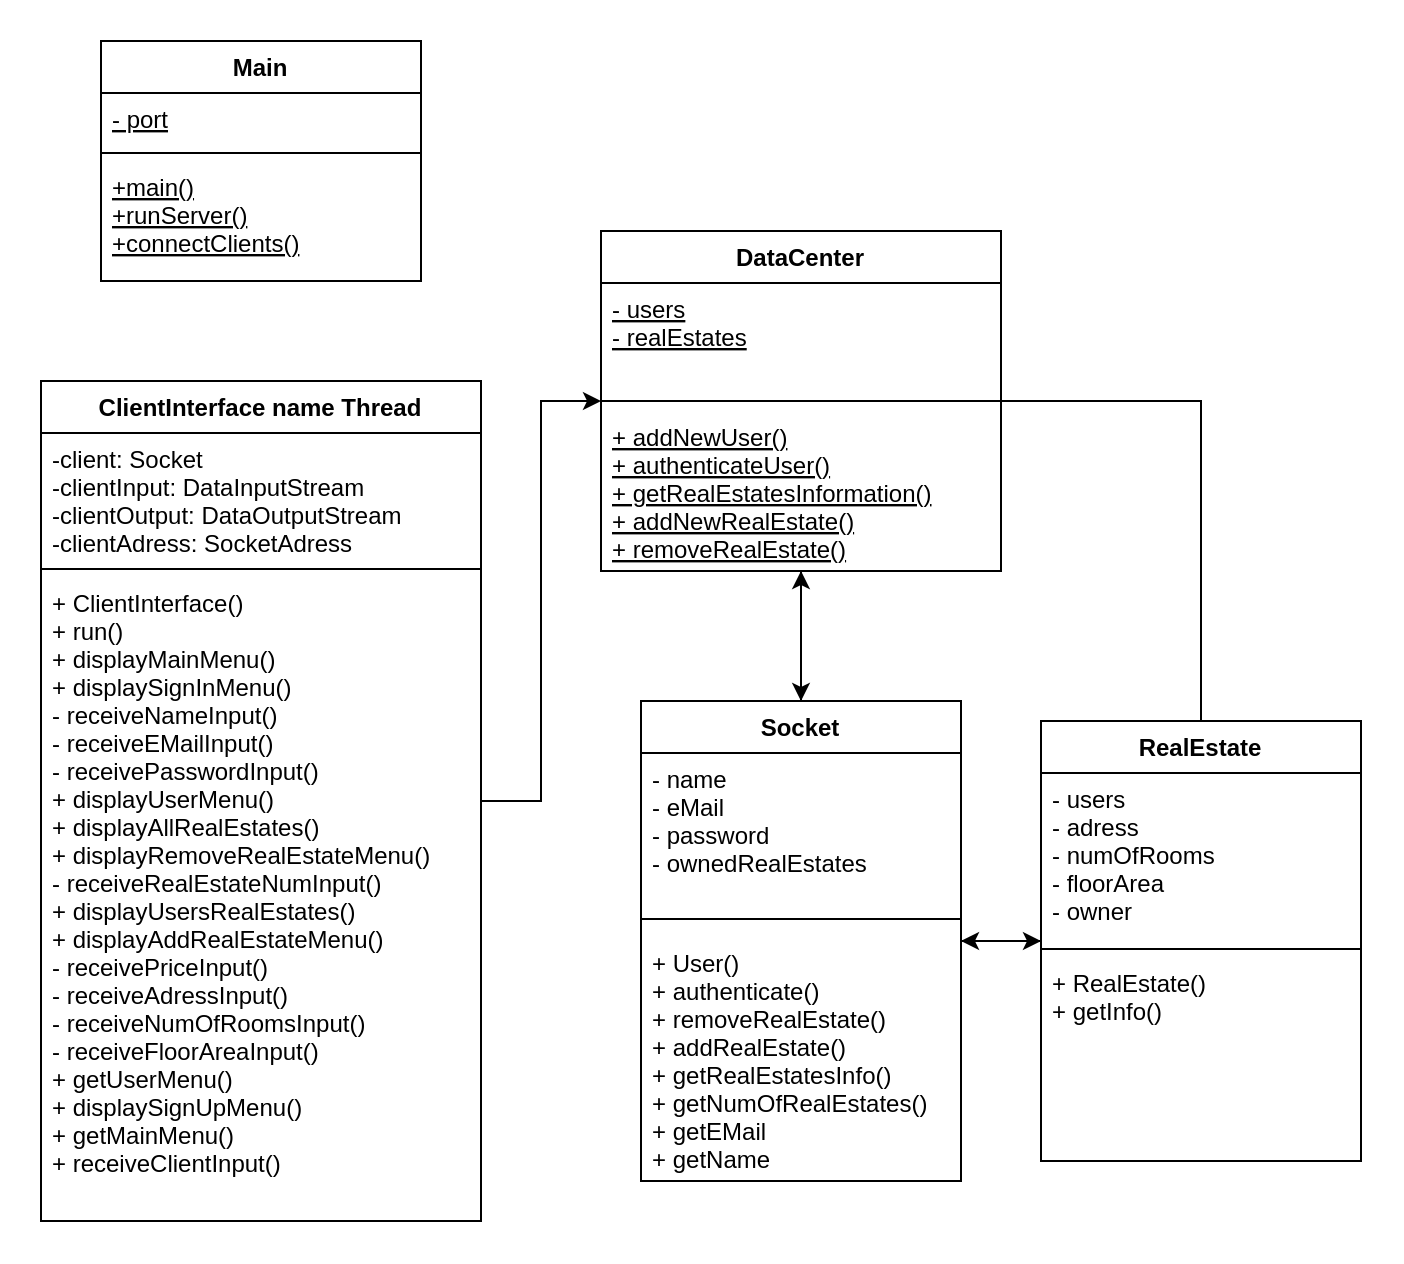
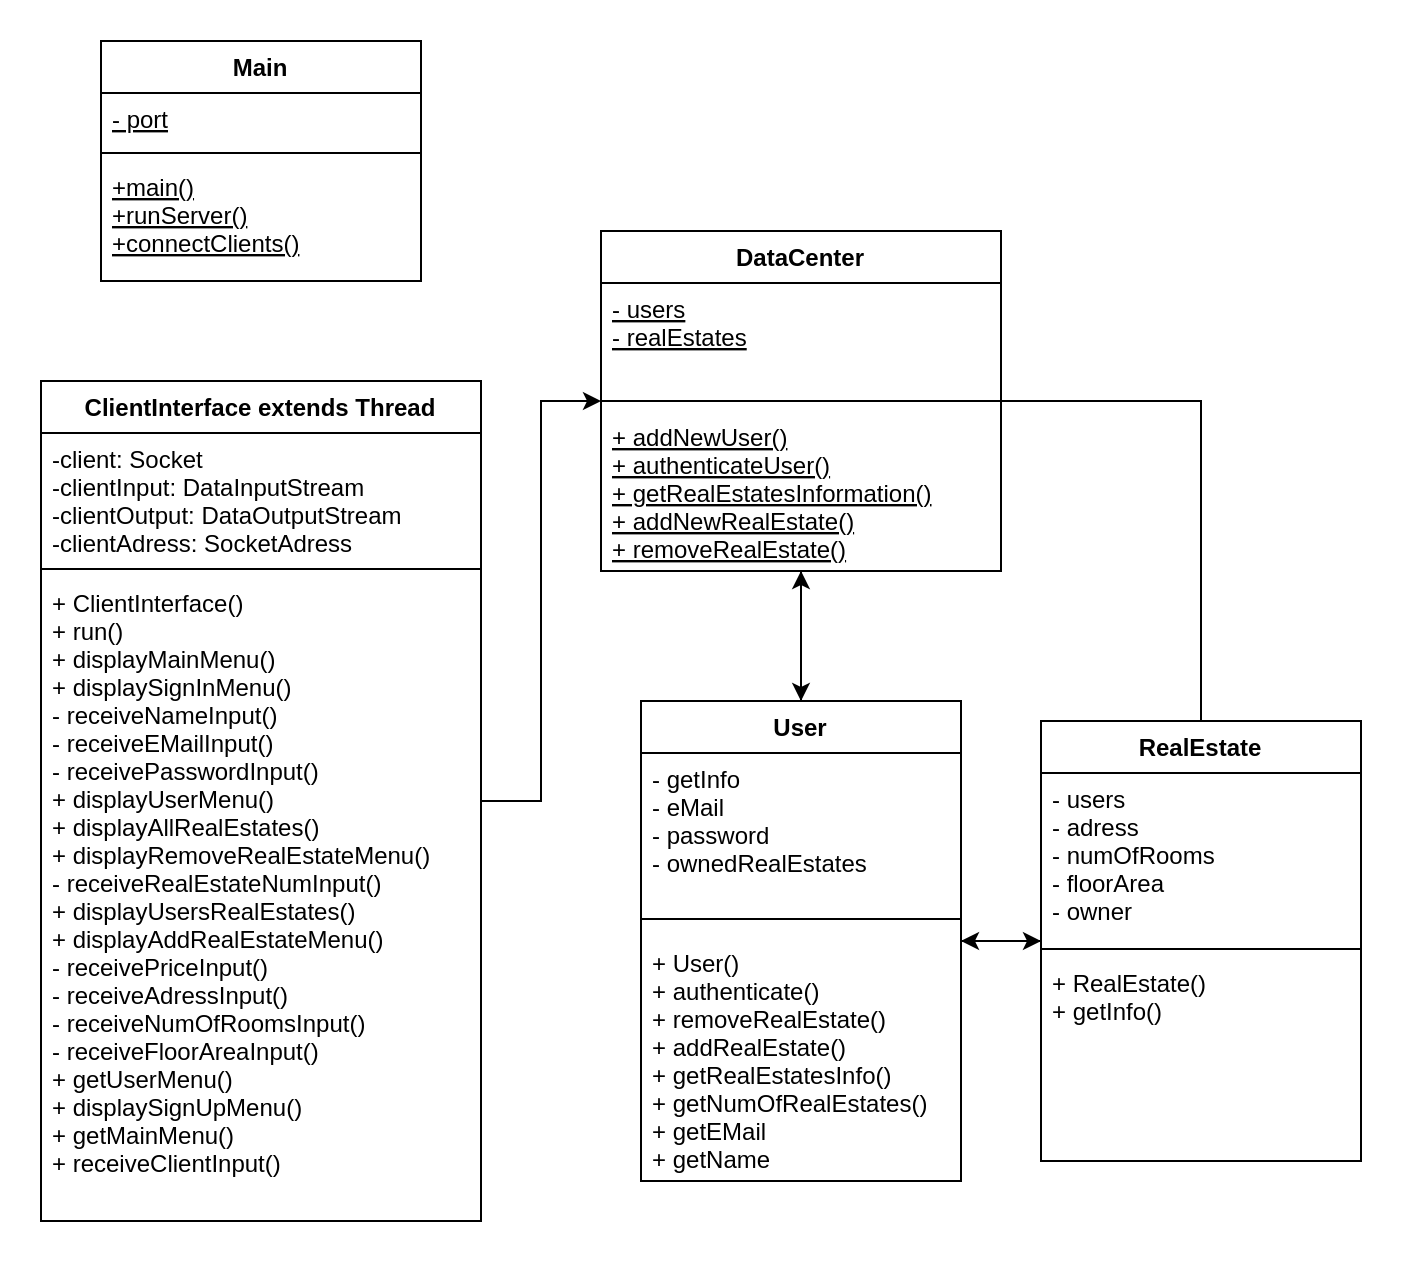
(260, 408) -> (260, 408)
(800, 728) -> (800, 728)
(689, 780) -> (709, 780)
